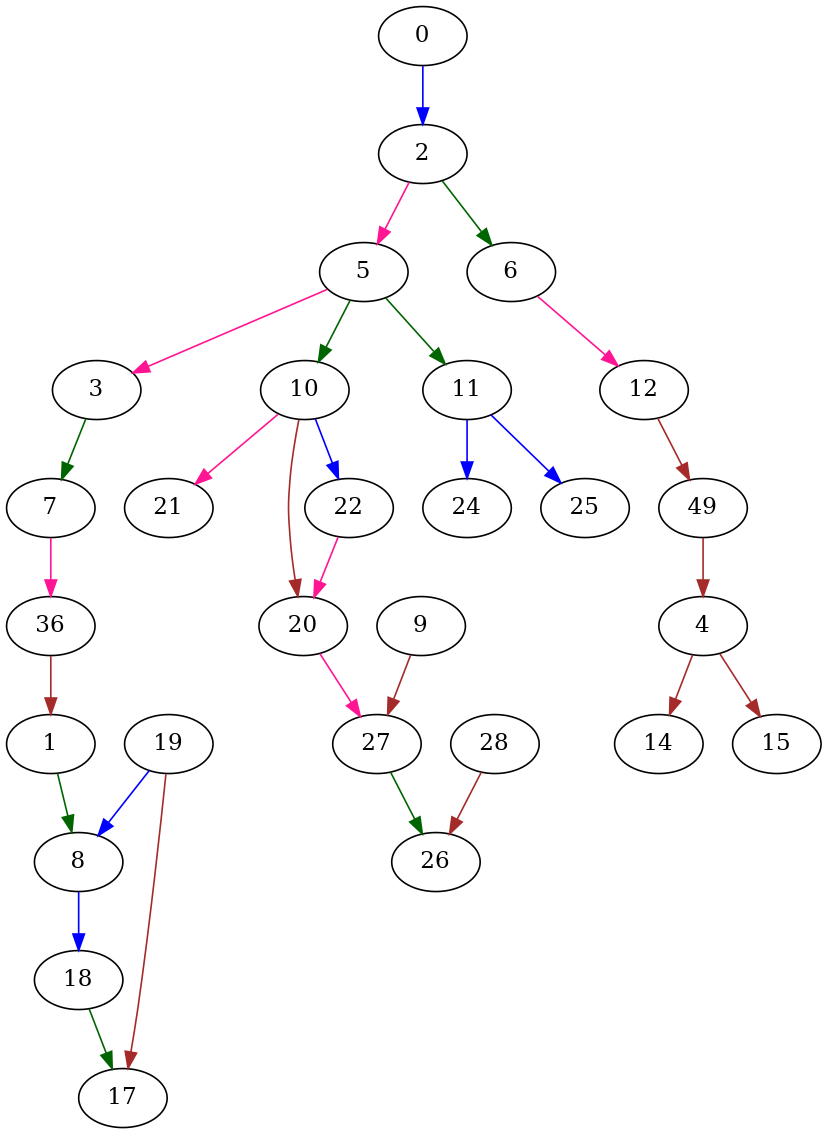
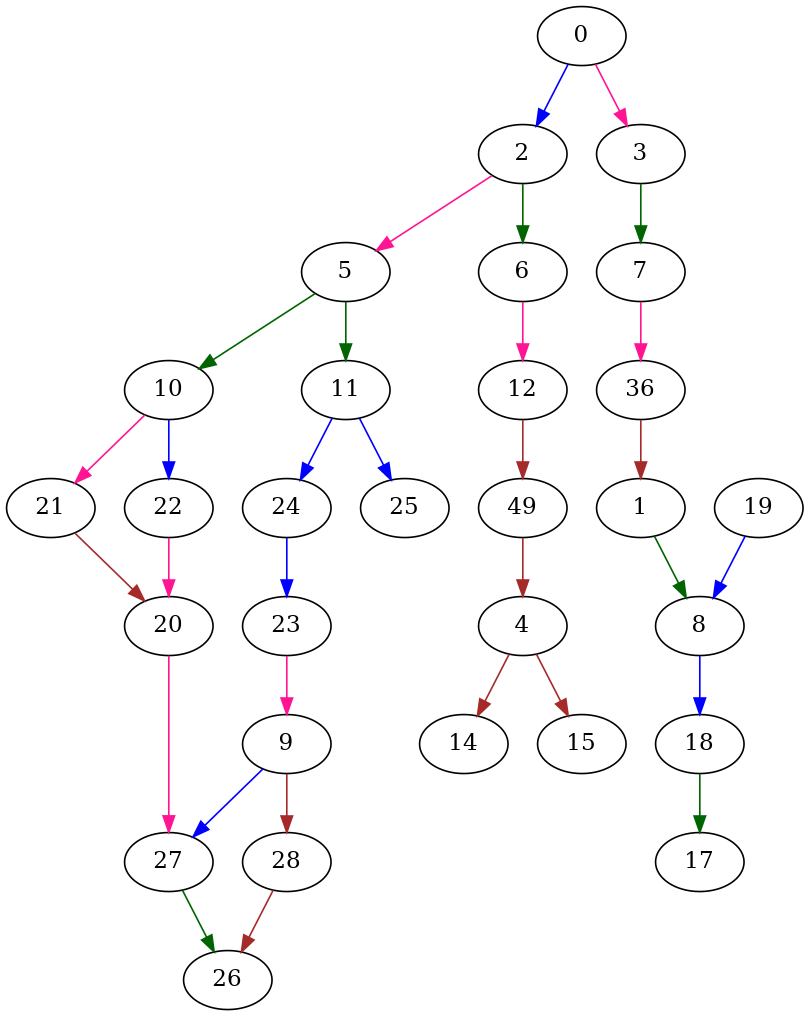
(238, 328) -> (608, 88)
(289, 500) -> (104, 561)
none -> (287, 626)
(402, 677) -> (234, 797)
none -> (287, 795)
(150, 913) -> none
